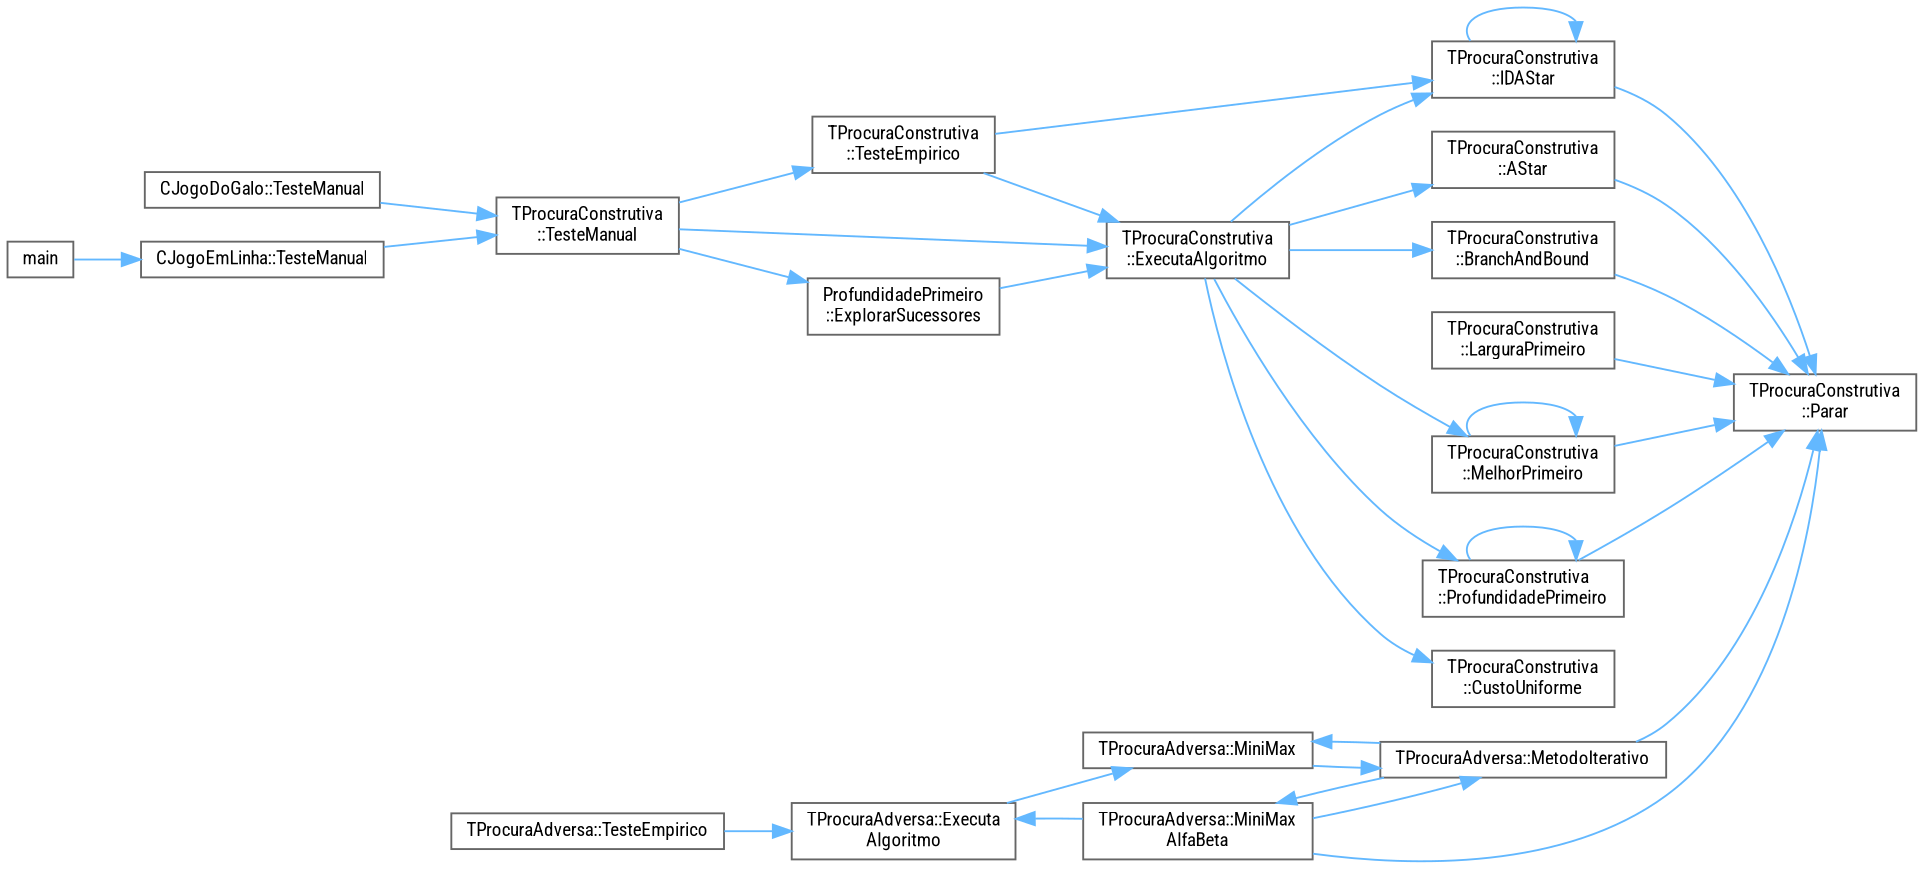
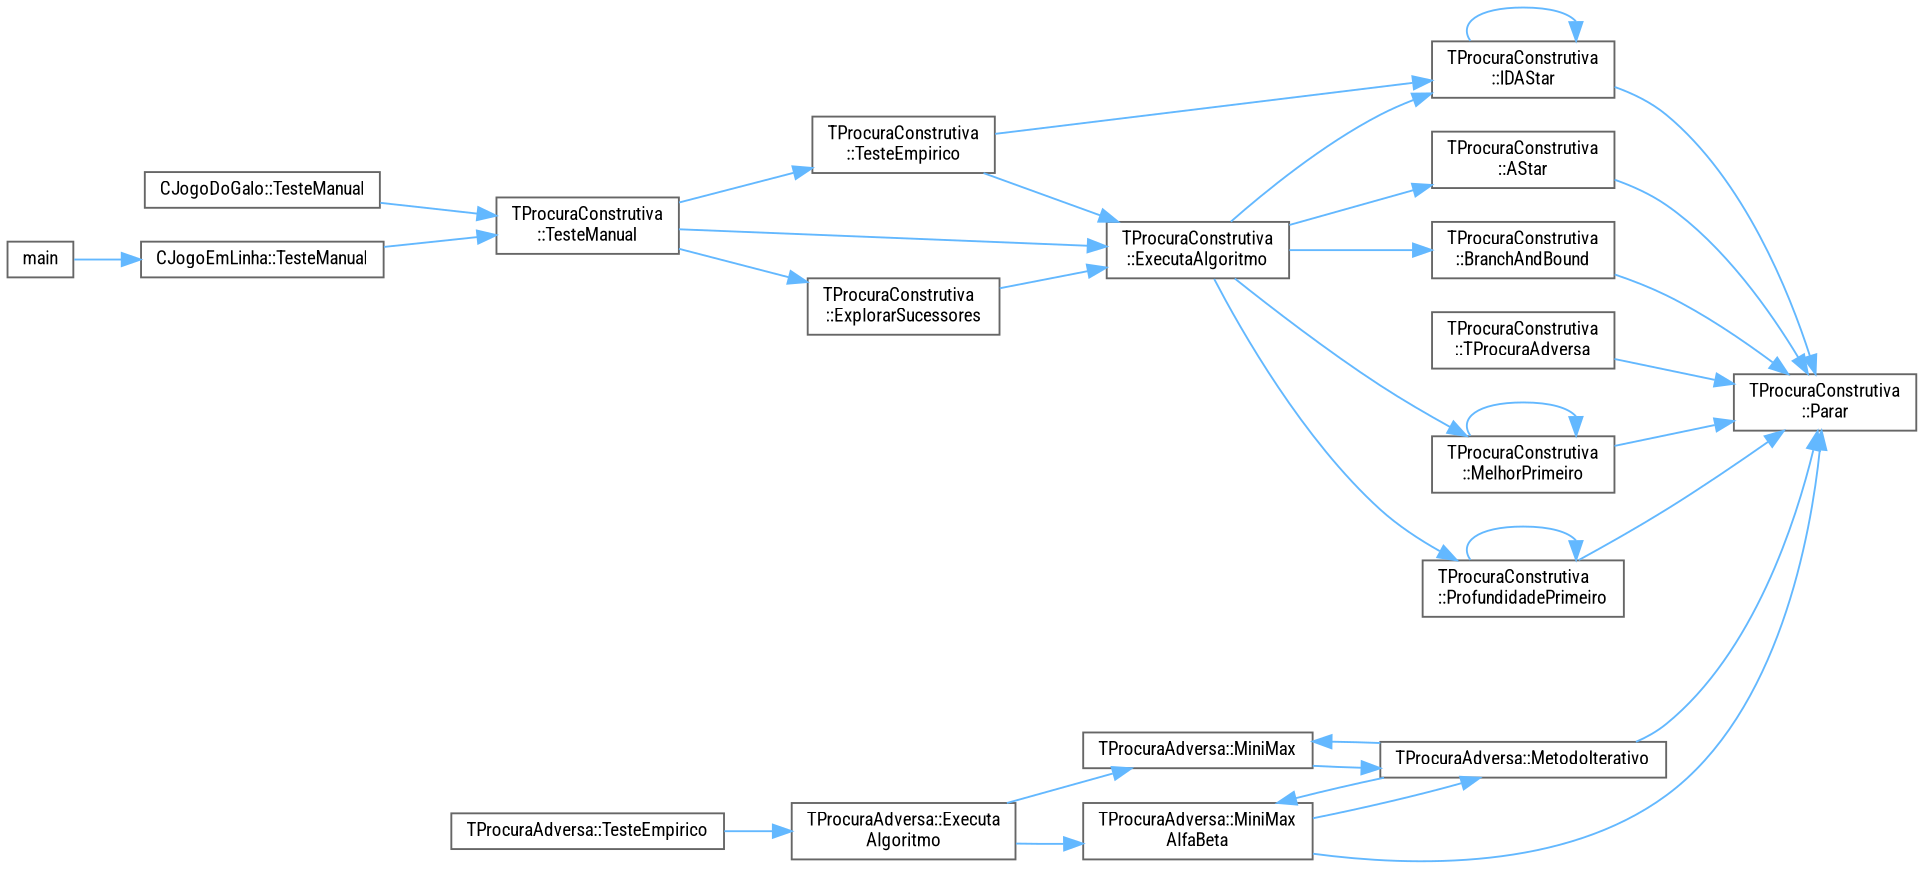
(904, 307) -> (904, 307)
(1523, 340) -> (1523, 340)
(1523, 679) -> none
(1059, 819) -> (1040, 844)
